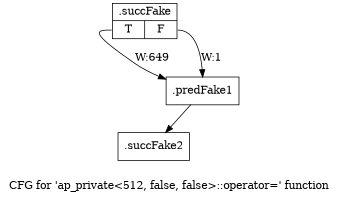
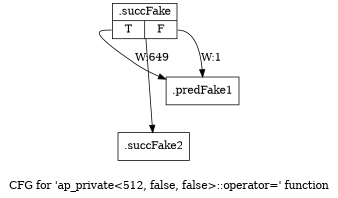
(181, 116) -> (149, 82)
